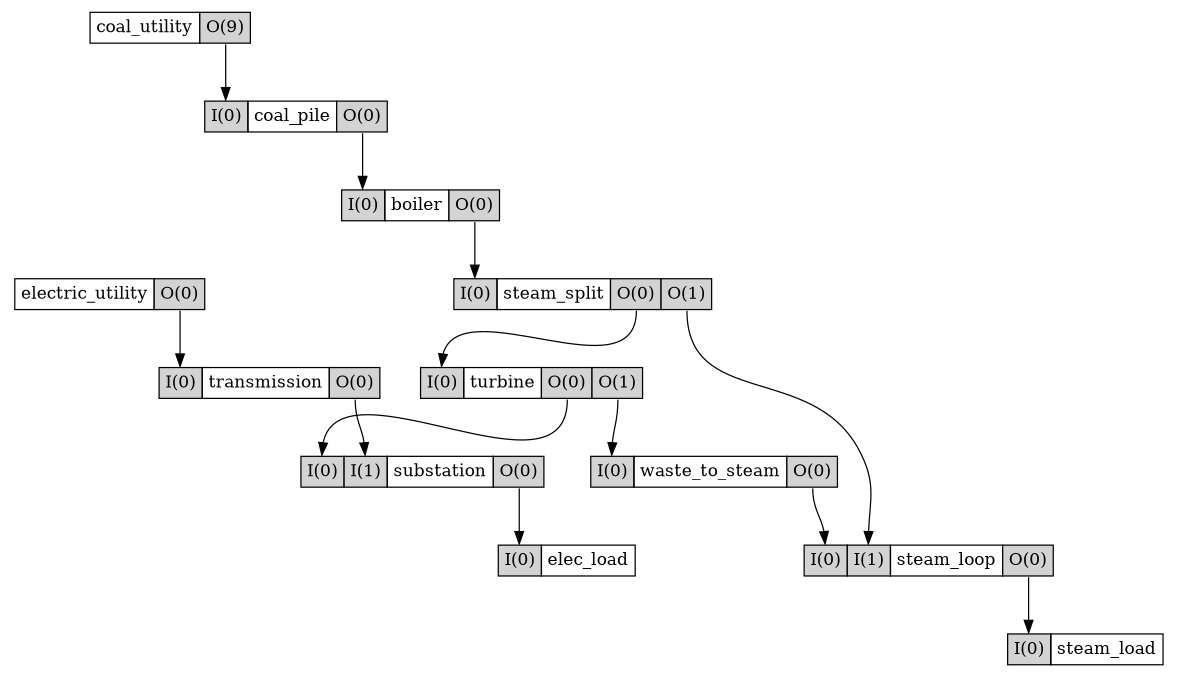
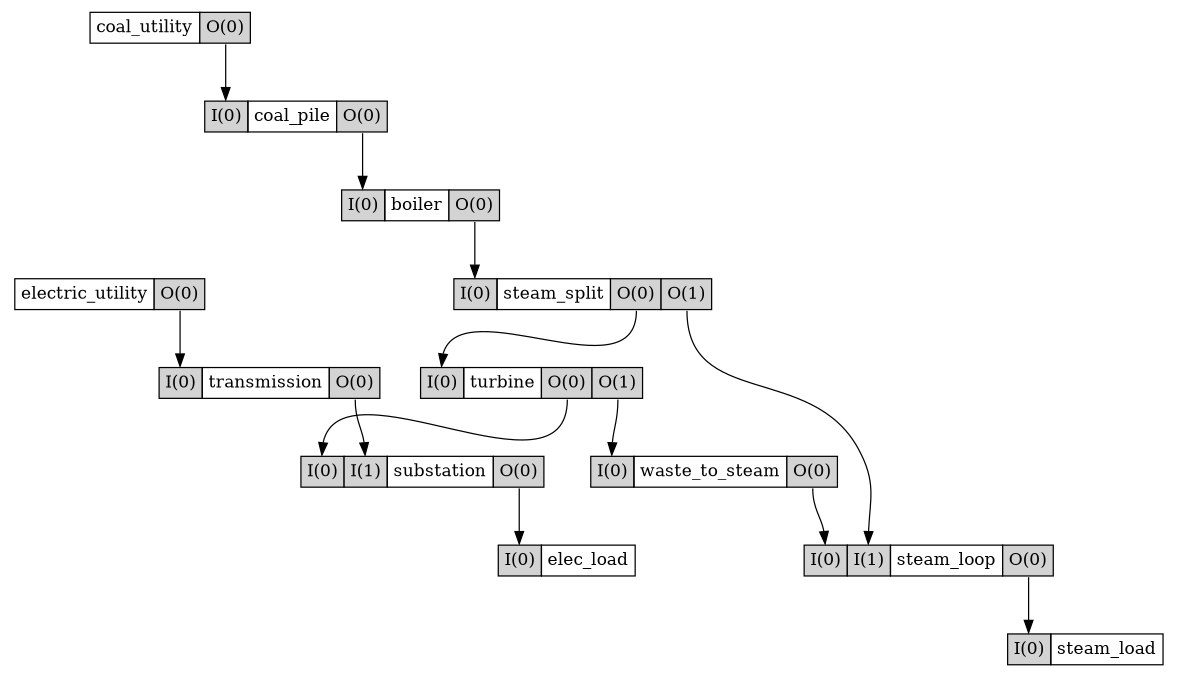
(225, 27) -> (225, 27)
